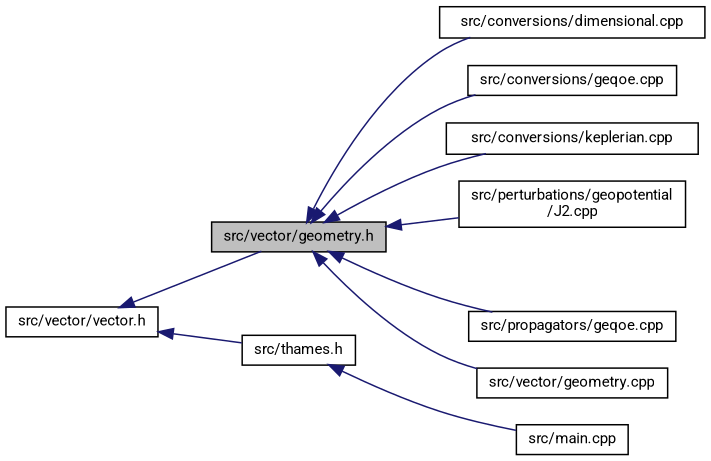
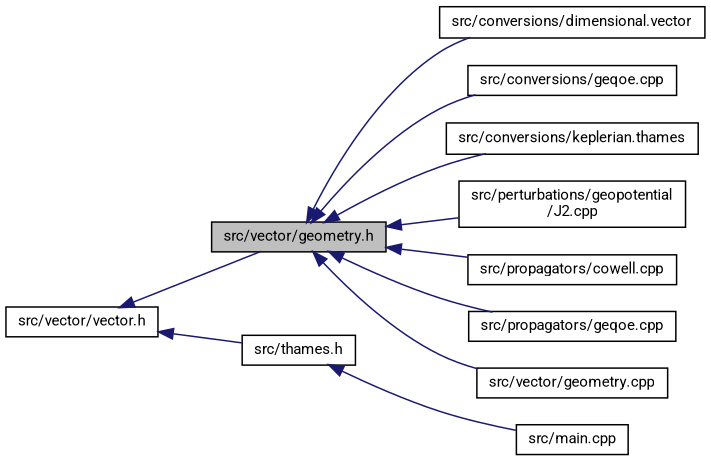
(572, 22) -> (572, 22)
(572, 139) -> (572, 139)
none -> (572, 270)
